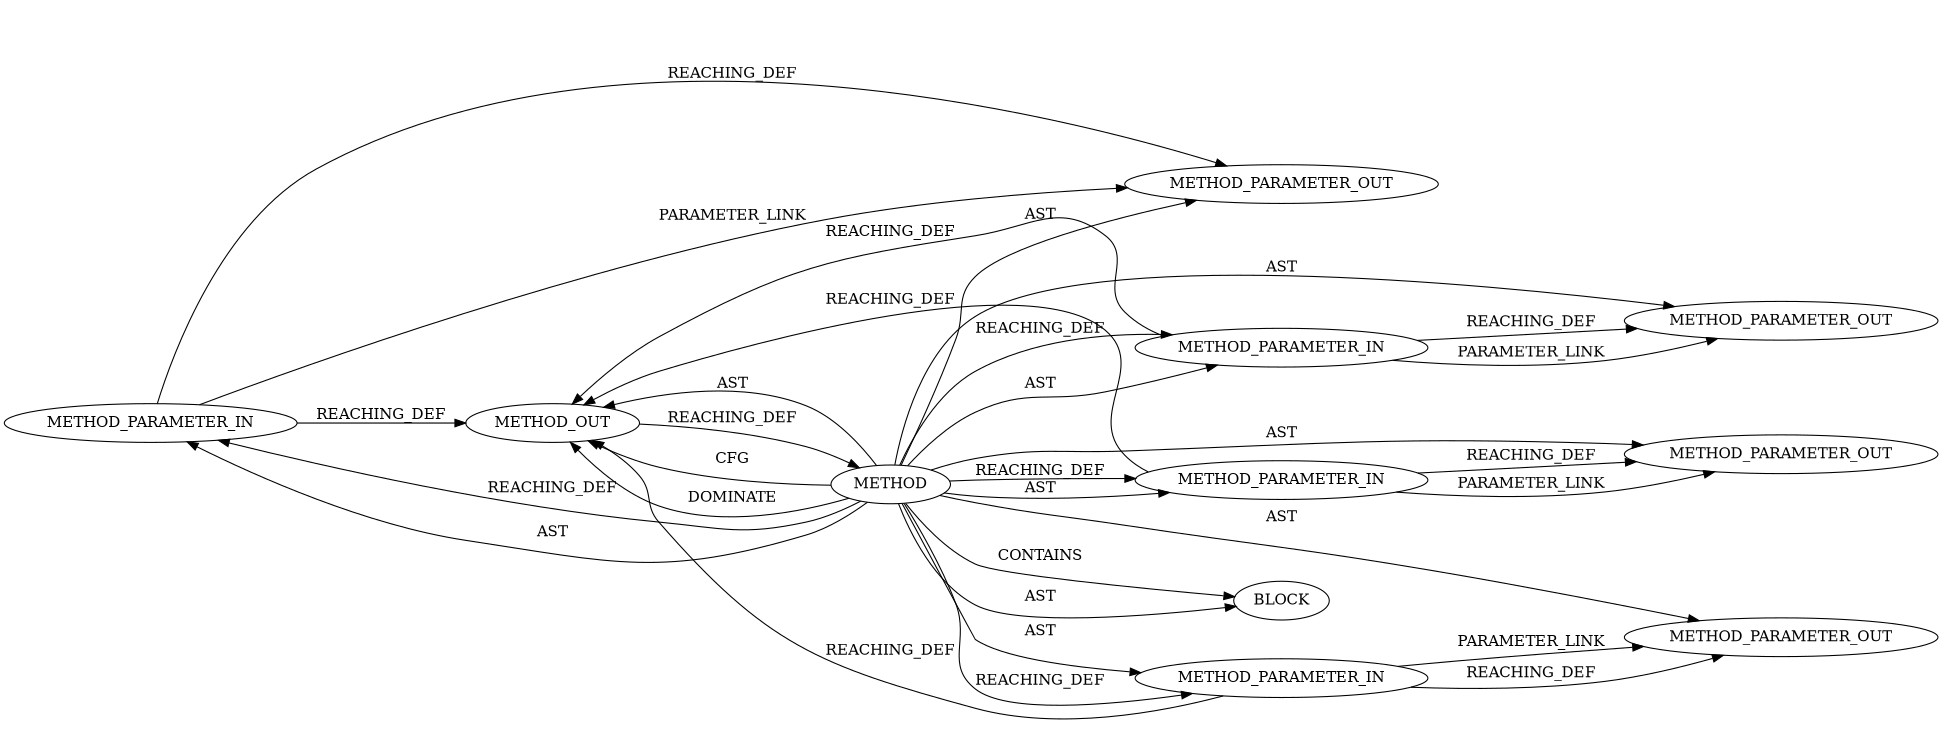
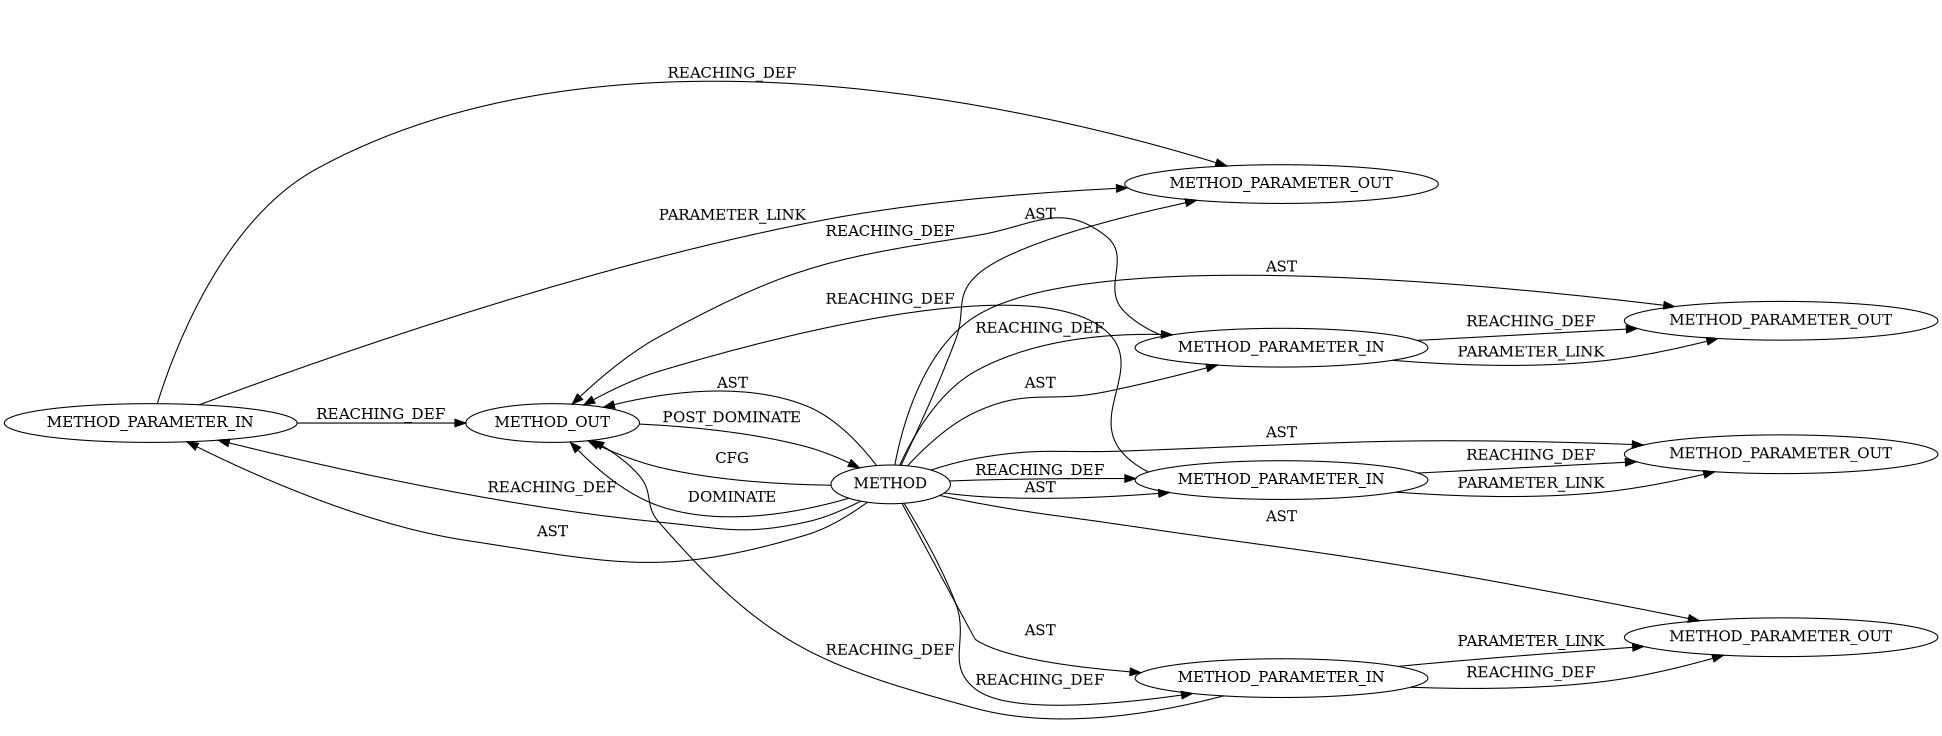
(733, 418) -> (733, 418)
(1282, 601) -> none
